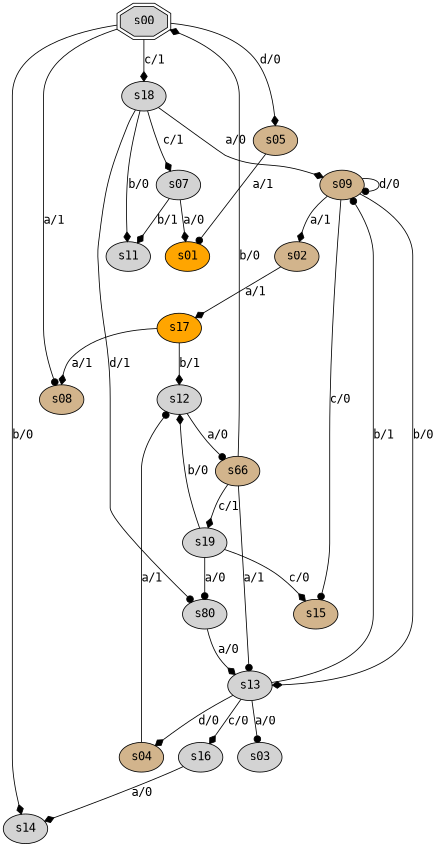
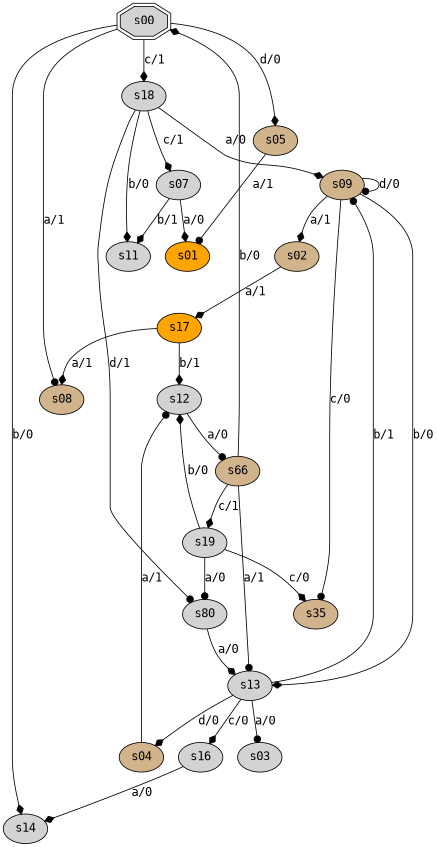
(316, 614) -> (316, 614)
